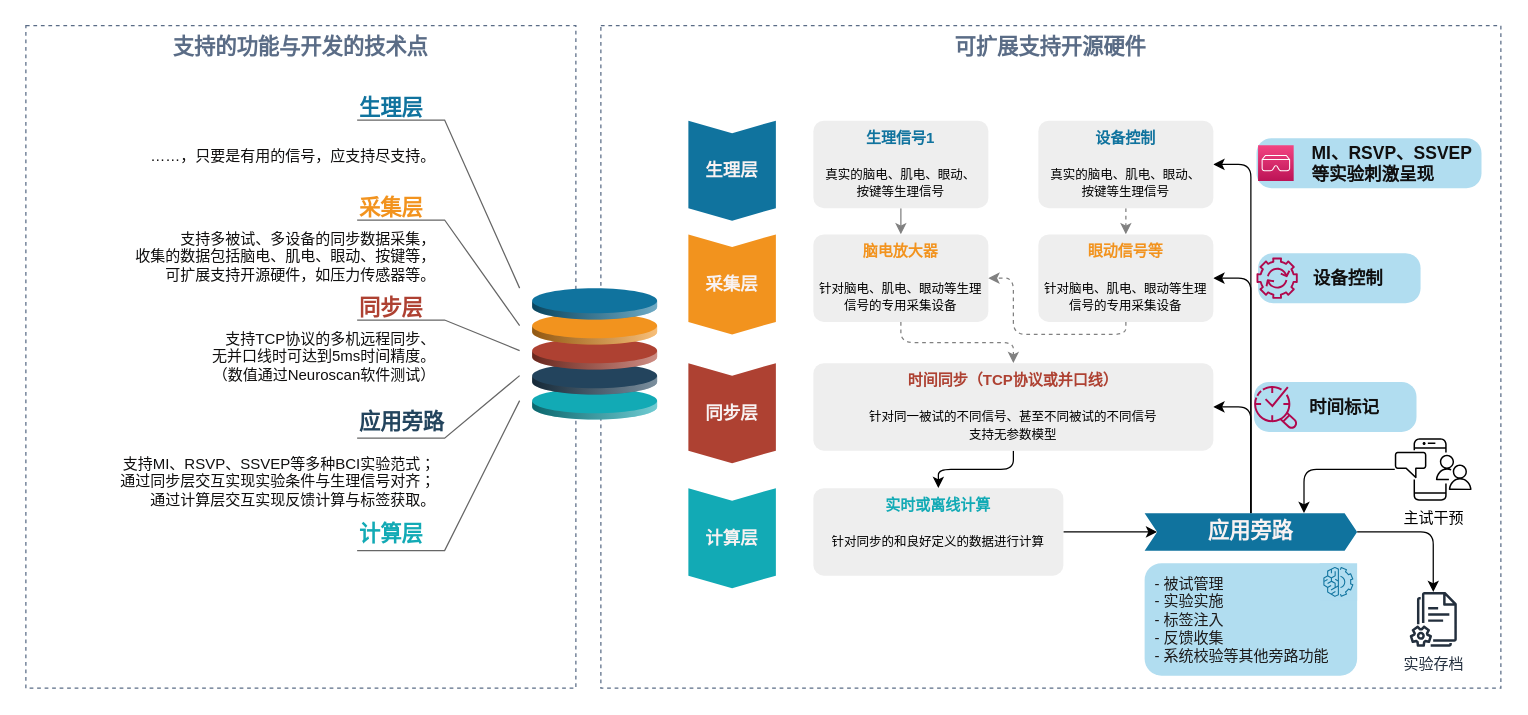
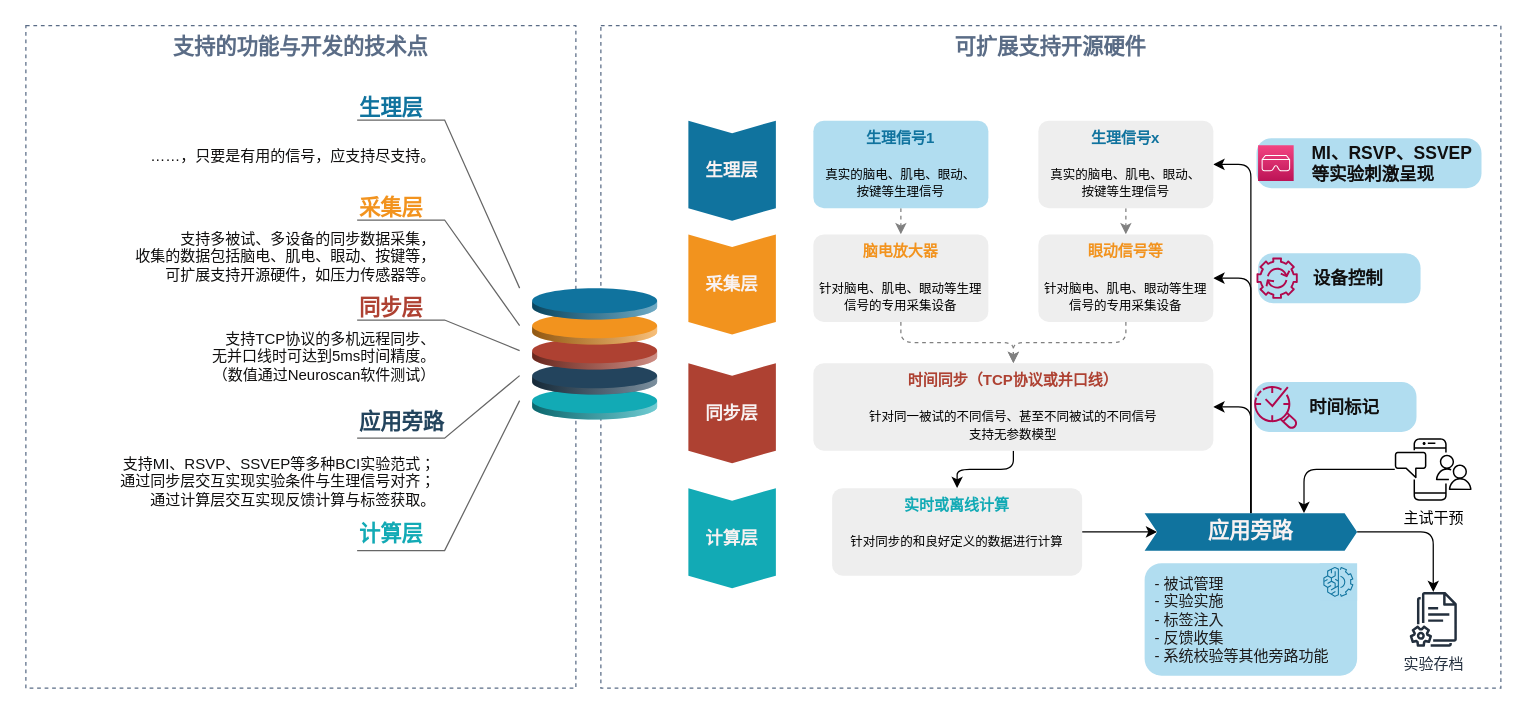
(901, 164) -> (901, 164)
(1126, 165) -> (1126, 165)
(901, 216) -> (901, 216)
(1043, 334) -> (1074, 343)
(938, 532) -> (957, 532)
